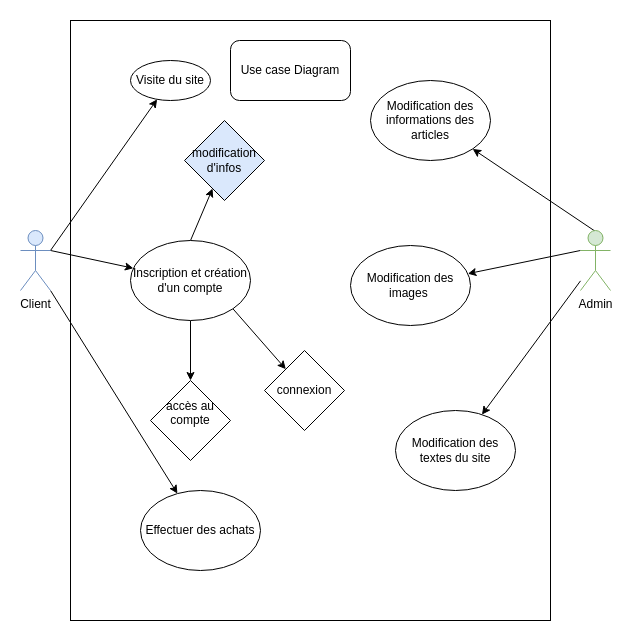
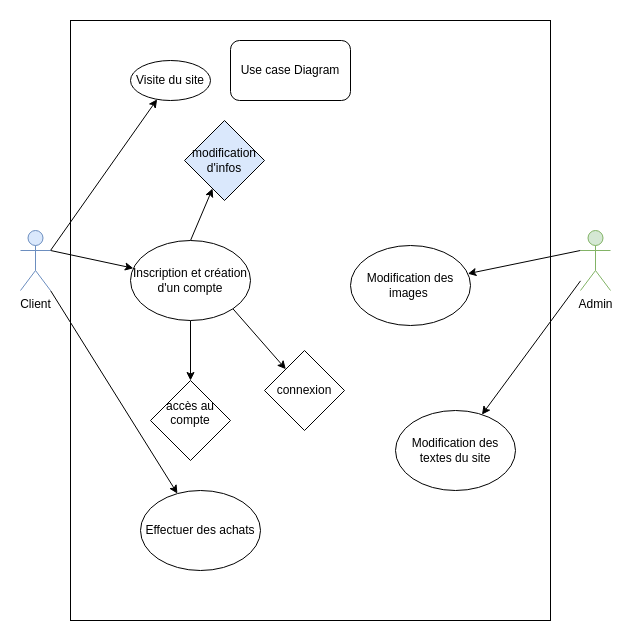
(431, 121) -> none
(536, 192) -> none
